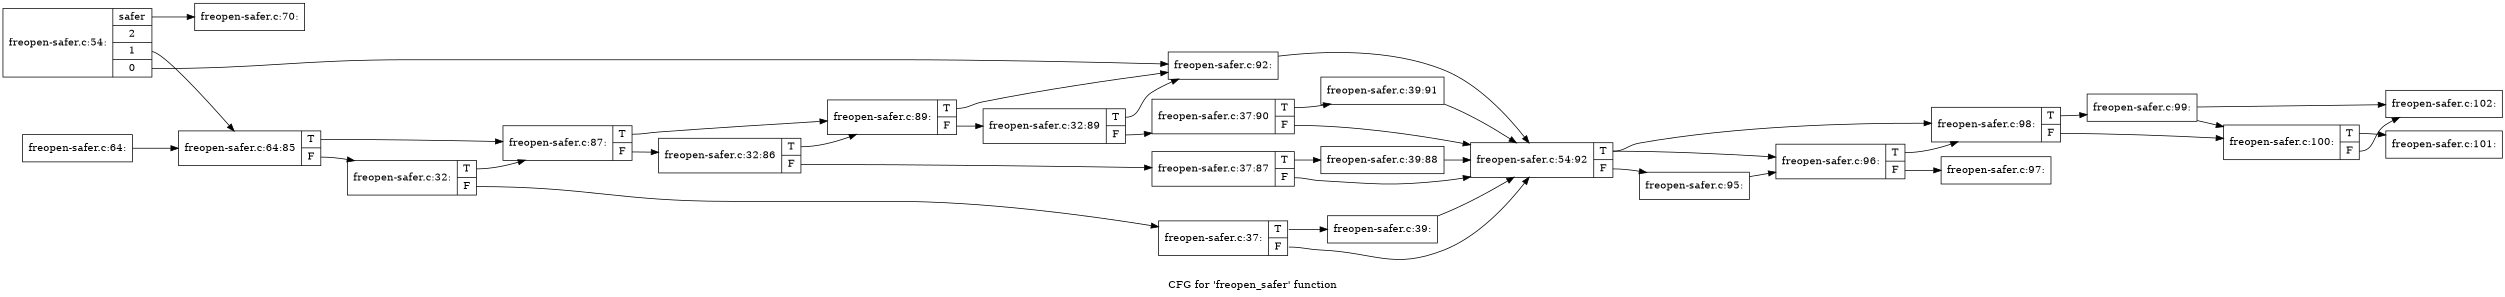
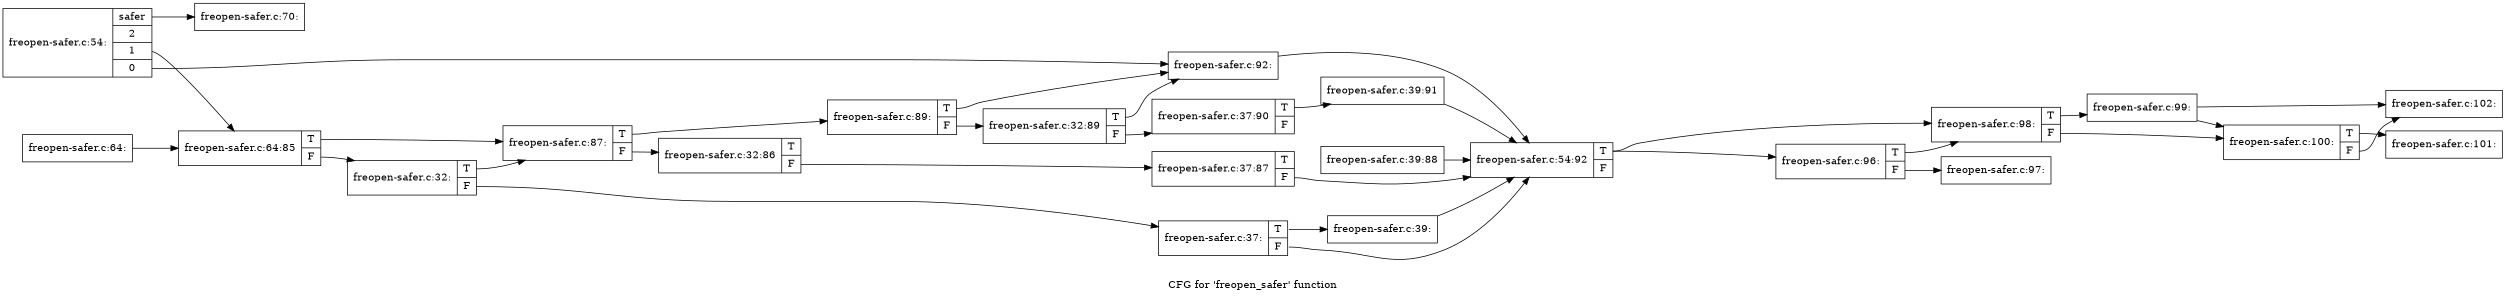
(1379, 131) -> none
(826, 144) -> none
(1304, 160) -> none
(1694, 186) -> none
